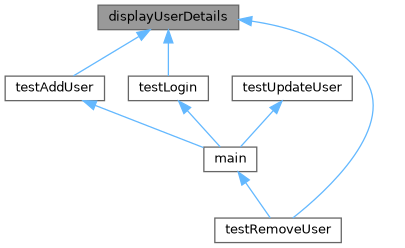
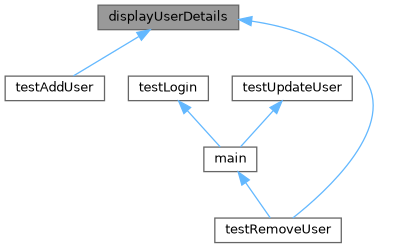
(168, 60) -> none
(149, 126) -> none
